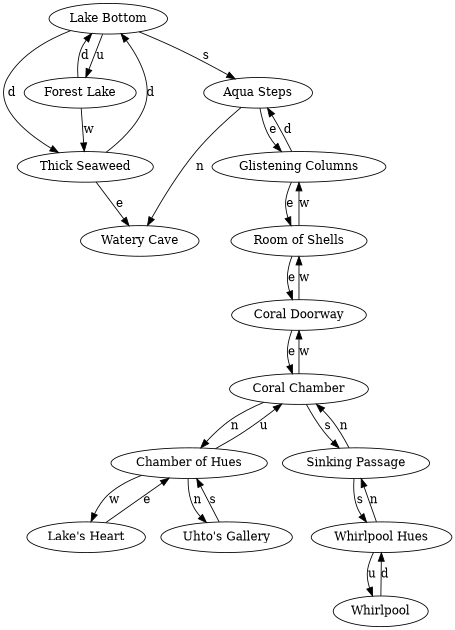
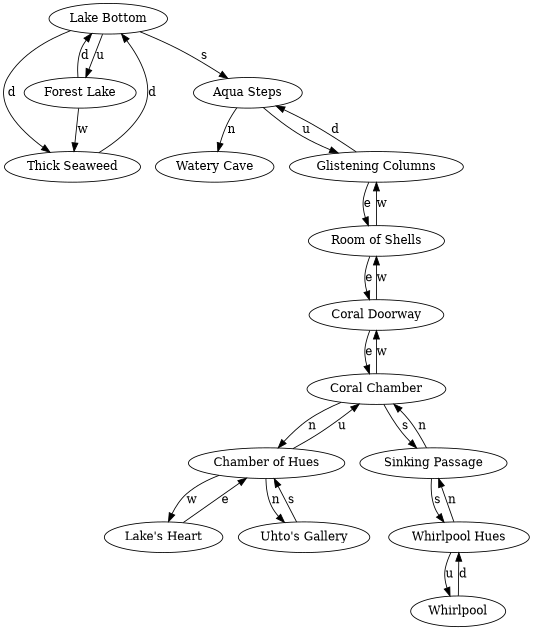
(273, 130) -> (307, 130)
(110, 200) -> none
